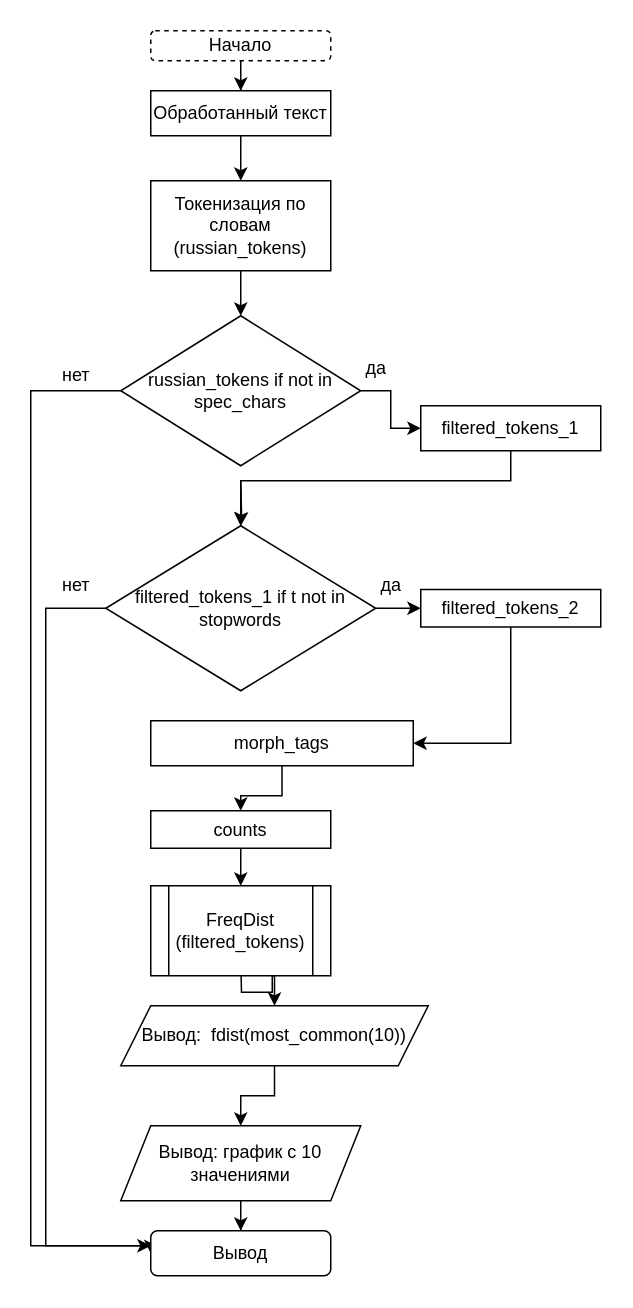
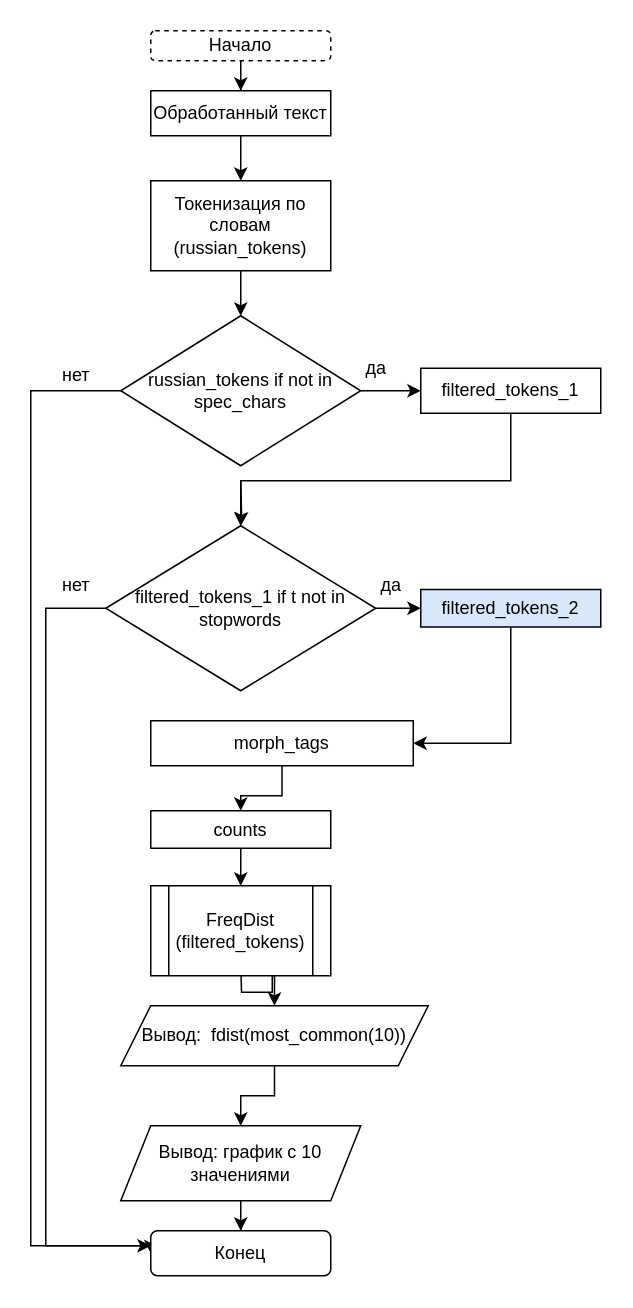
(511, 428) -> (511, 391)
(511, 608) -> (511, 608)
(241, 1253) -> (241, 1253)
